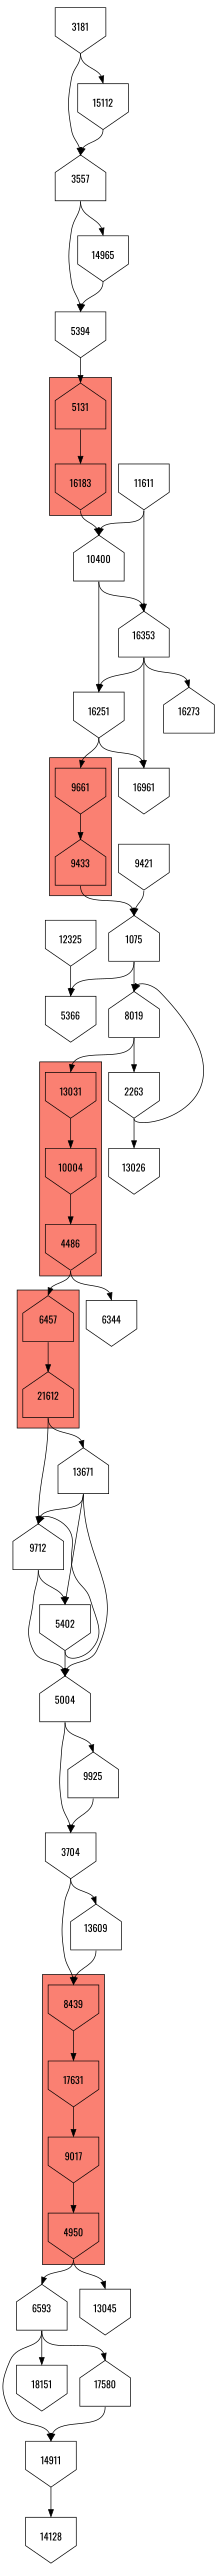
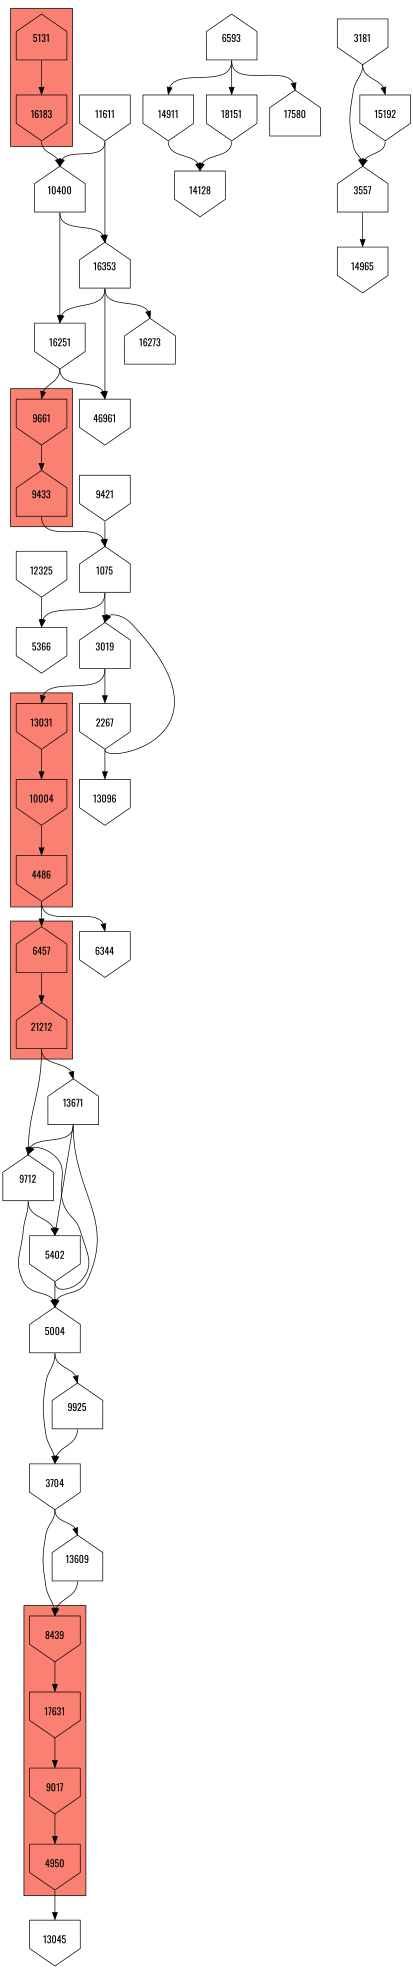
(103, 104) -> (385, 115)
none -> (219, 155)
(81, 332) -> none
(144, 789) -> (105, 420)
(134, 1017) -> (105, 648)
(134, 1093) -> (105, 724)
(134, 1169) -> (105, 800)
(48, 1397) -> (42, 1028)
(61, 2271) -> none
(82, 2423) -> none
